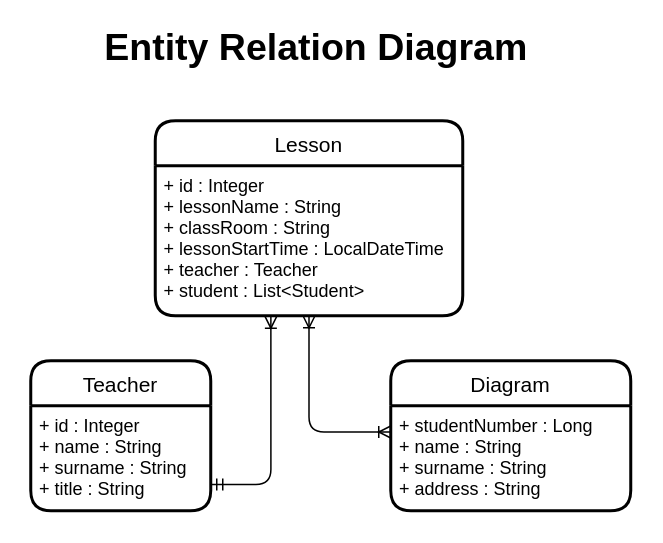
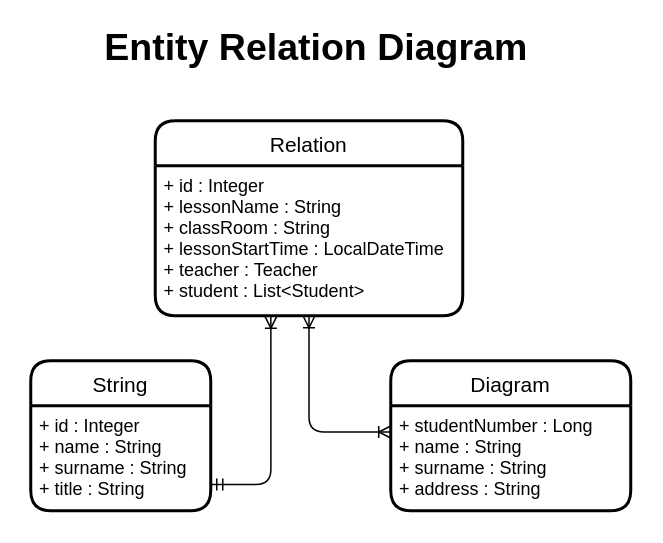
(308, 145) -> (308, 145)
(120, 385) -> (120, 385)
